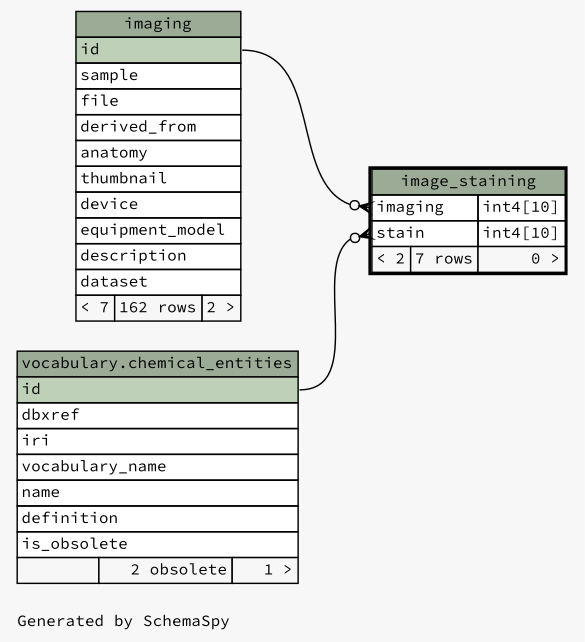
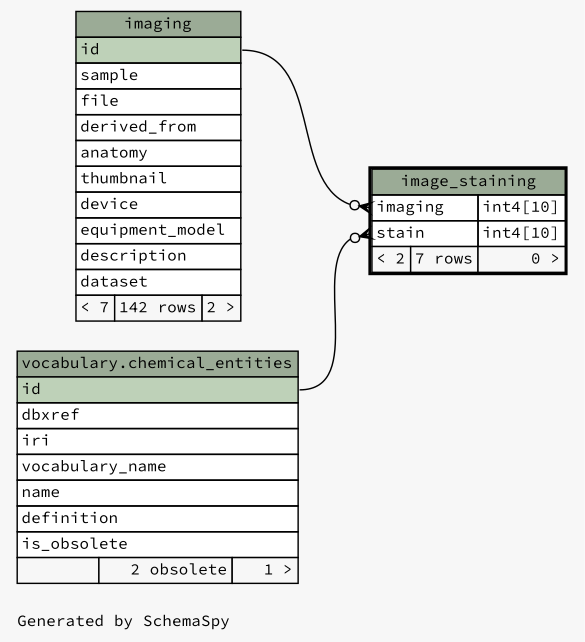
(158, 307) -> (158, 307)
